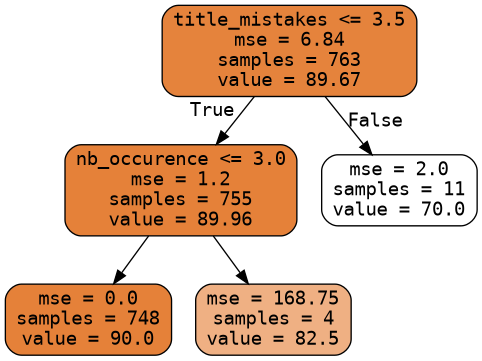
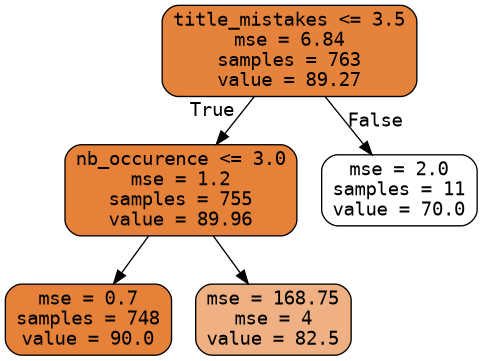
(290, 51) -> (290, 51)
(88, 320) -> (88, 320)
(273, 320) -> (273, 320)
